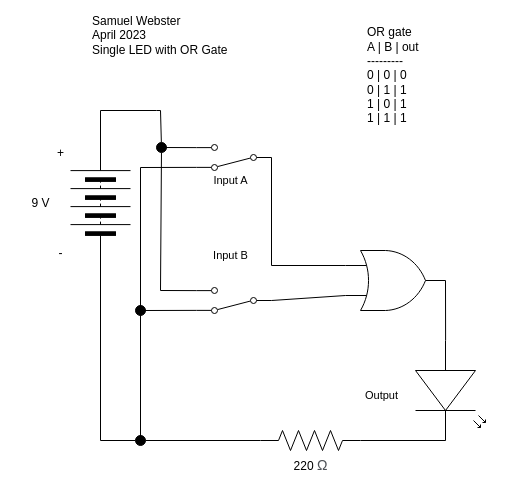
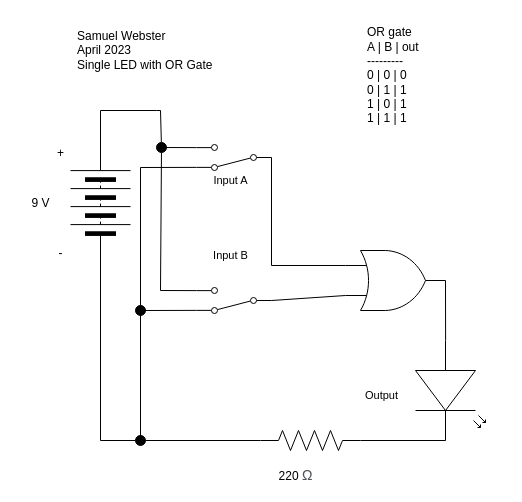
(171, 36) -> (156, 51)
(311, 466) -> (296, 476)
